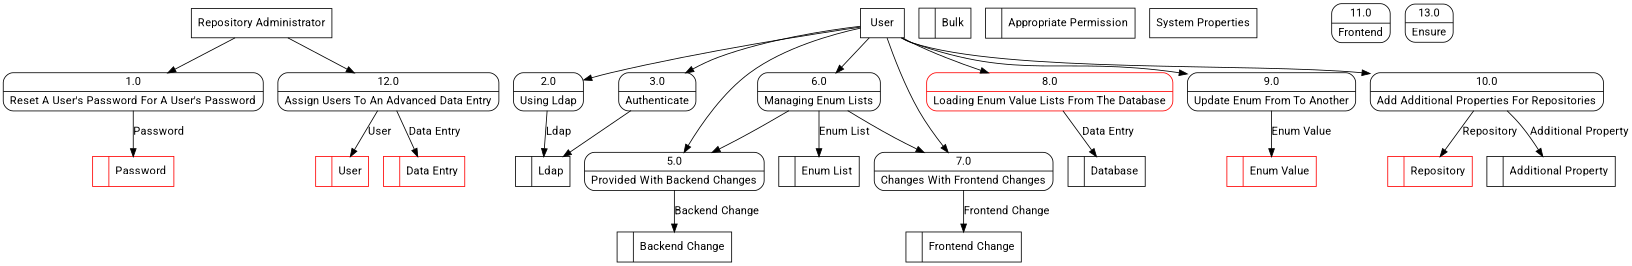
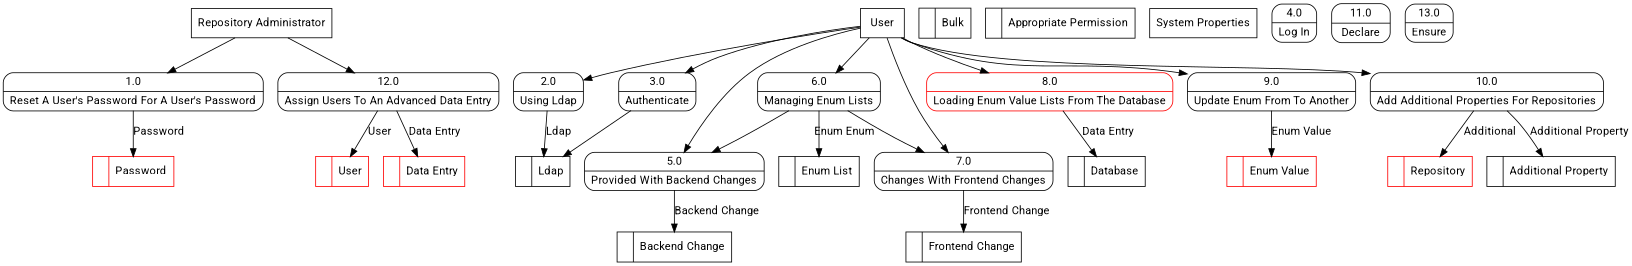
none -> (1294, 23)
(1361, 32) -> (1361, 32)
(845, 132) -> (845, 132)
(1490, 132) -> (1490, 132)
